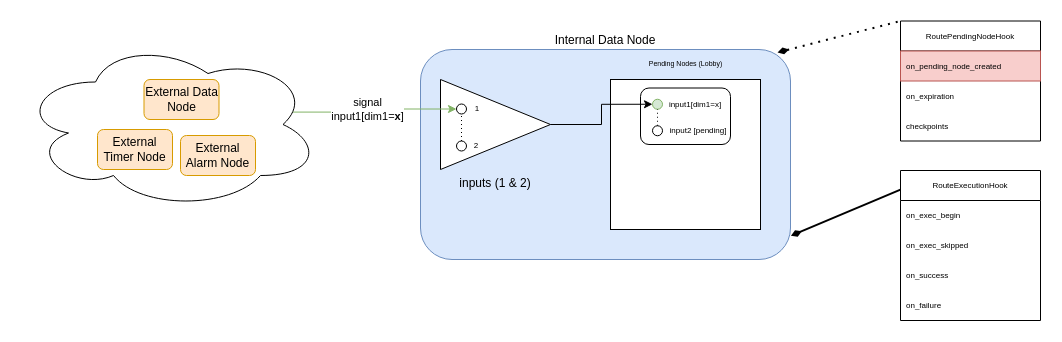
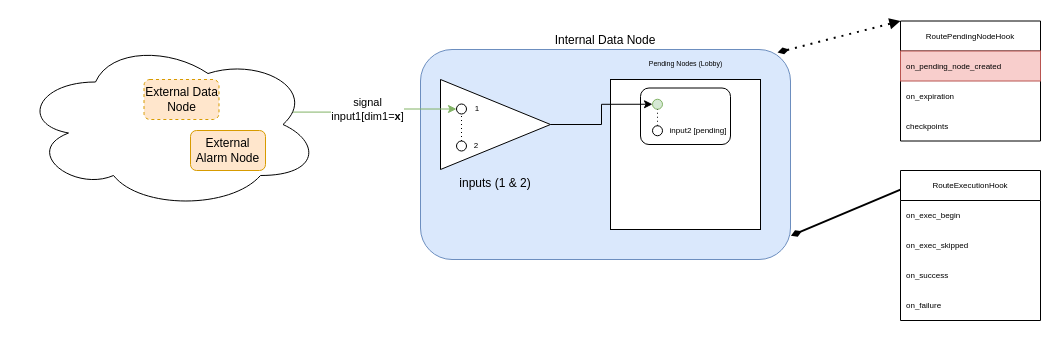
(894, 23) -> (889, 24)
(182, 100) -> (182, 100)
(696, 104) -> none
(135, 150) -> none
(218, 156) -> (228, 151)
